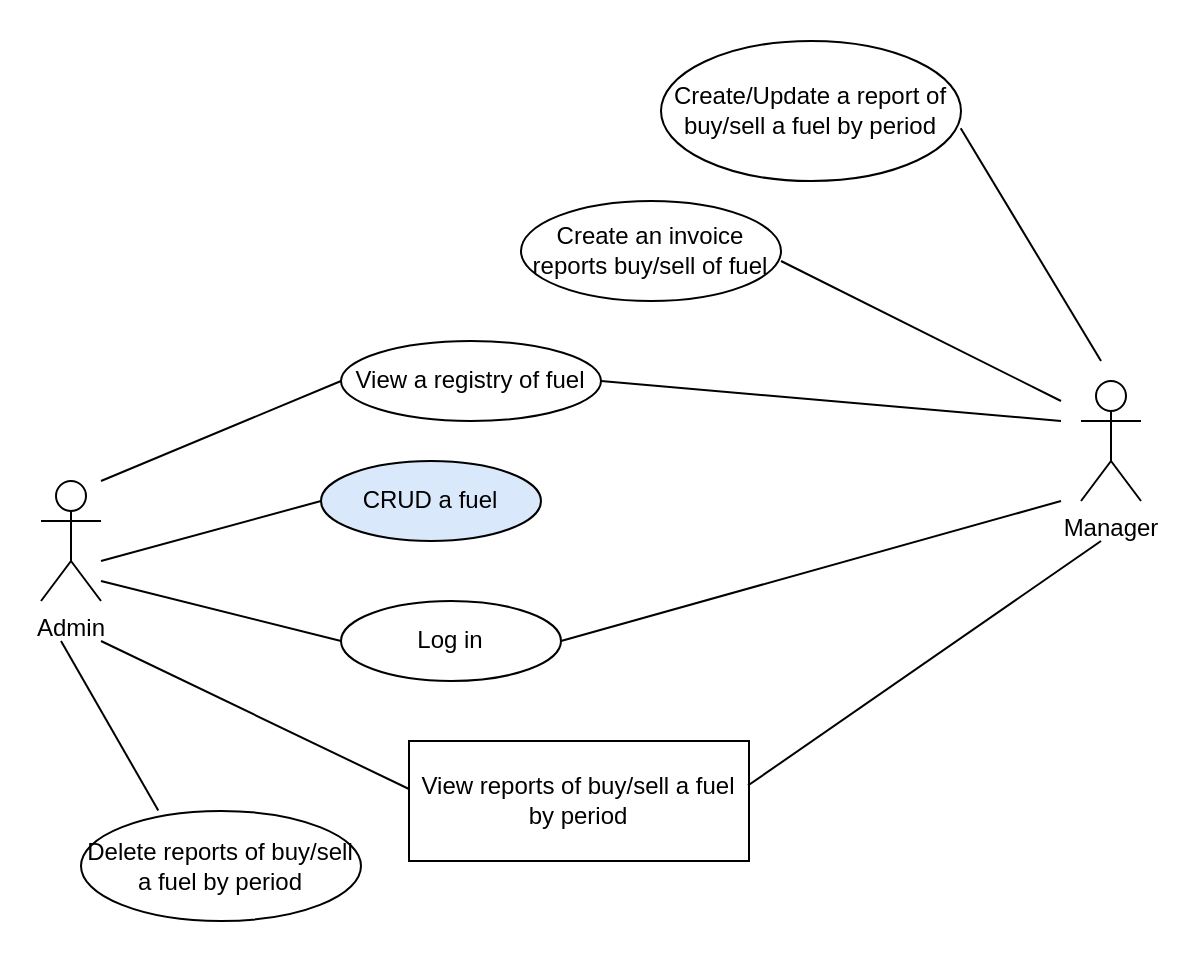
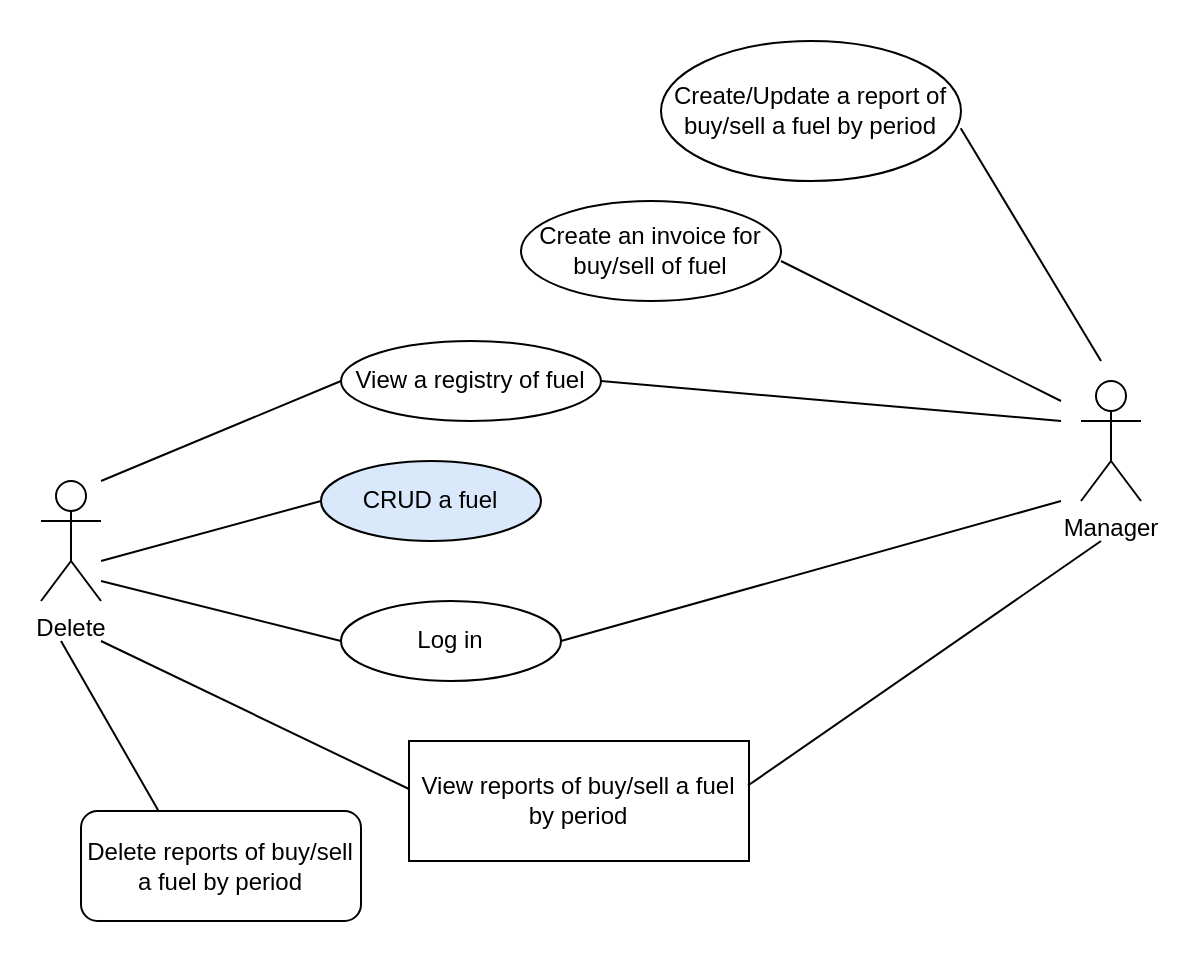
(651, 251) -> (651, 251)
(72, 629) -> (72, 629)
(221, 866) -> (221, 866)
